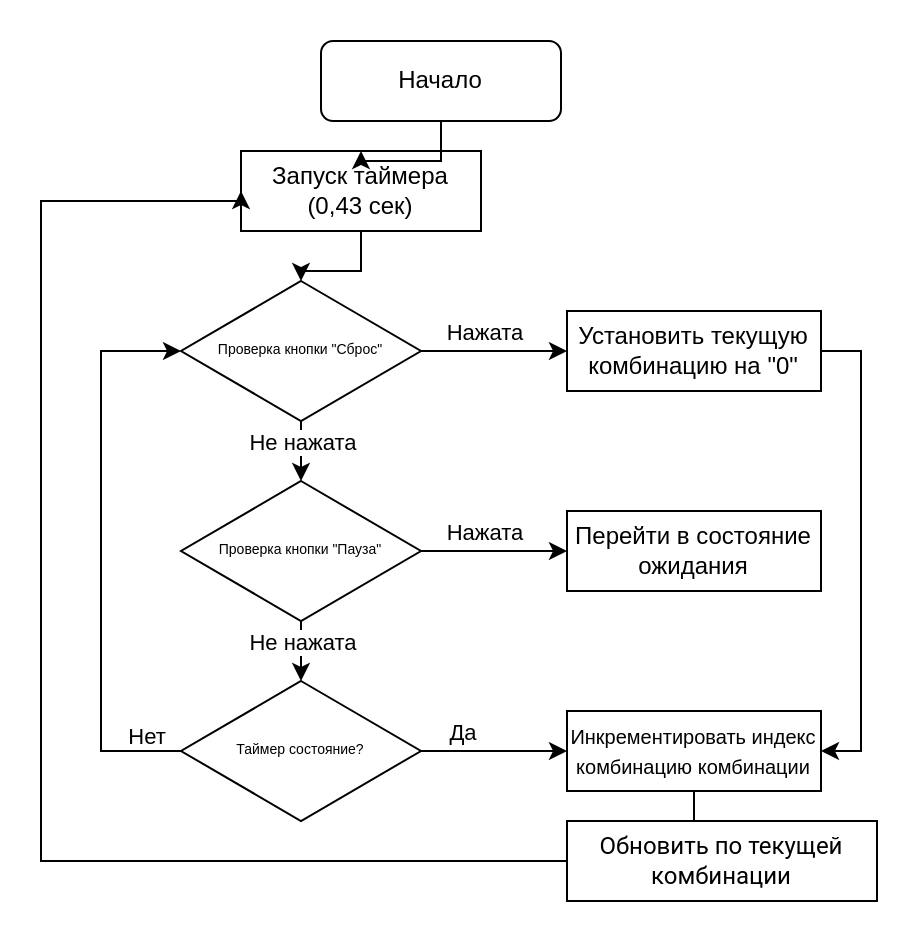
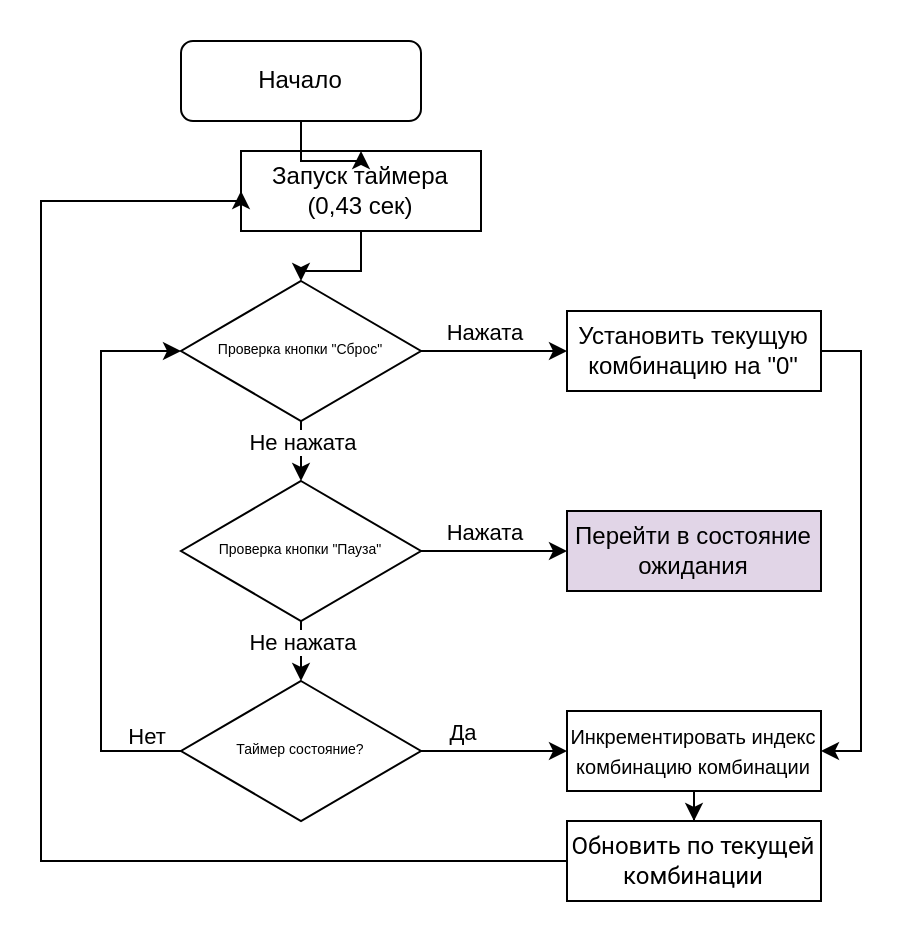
(441, 81) -> (301, 81)
(694, 551) -> (694, 551)
(722, 861) -> (694, 861)
